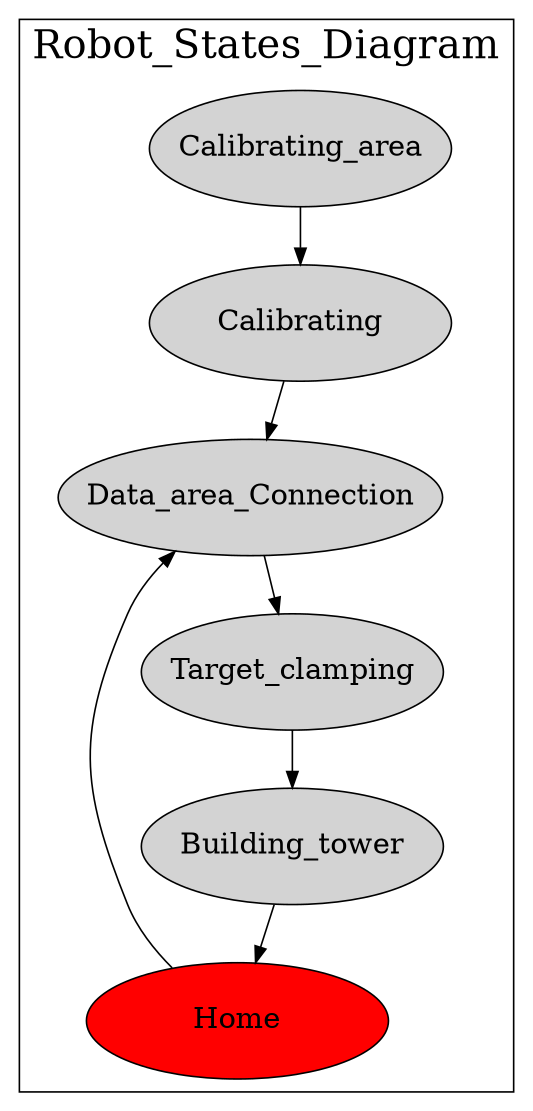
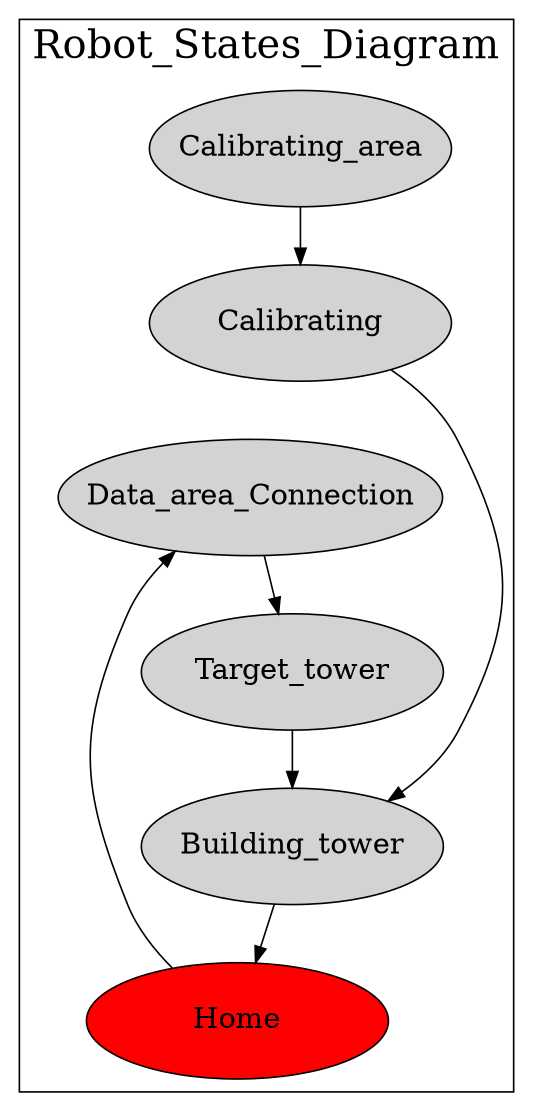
(278, 402) -> (502, 579)
(292, 672) -> (292, 672)
